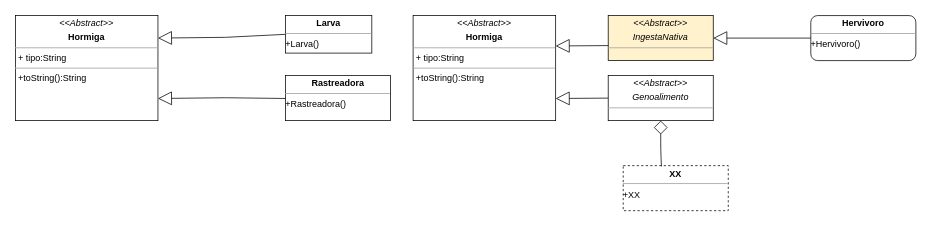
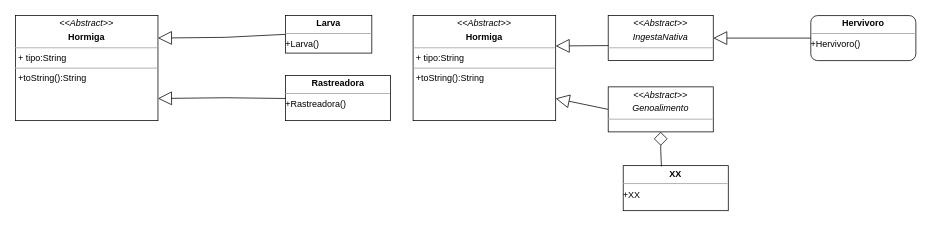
(660, 38) -> (660, 38)
(660, 98) -> (660, 109)
(675, 188) -> (675, 188)
